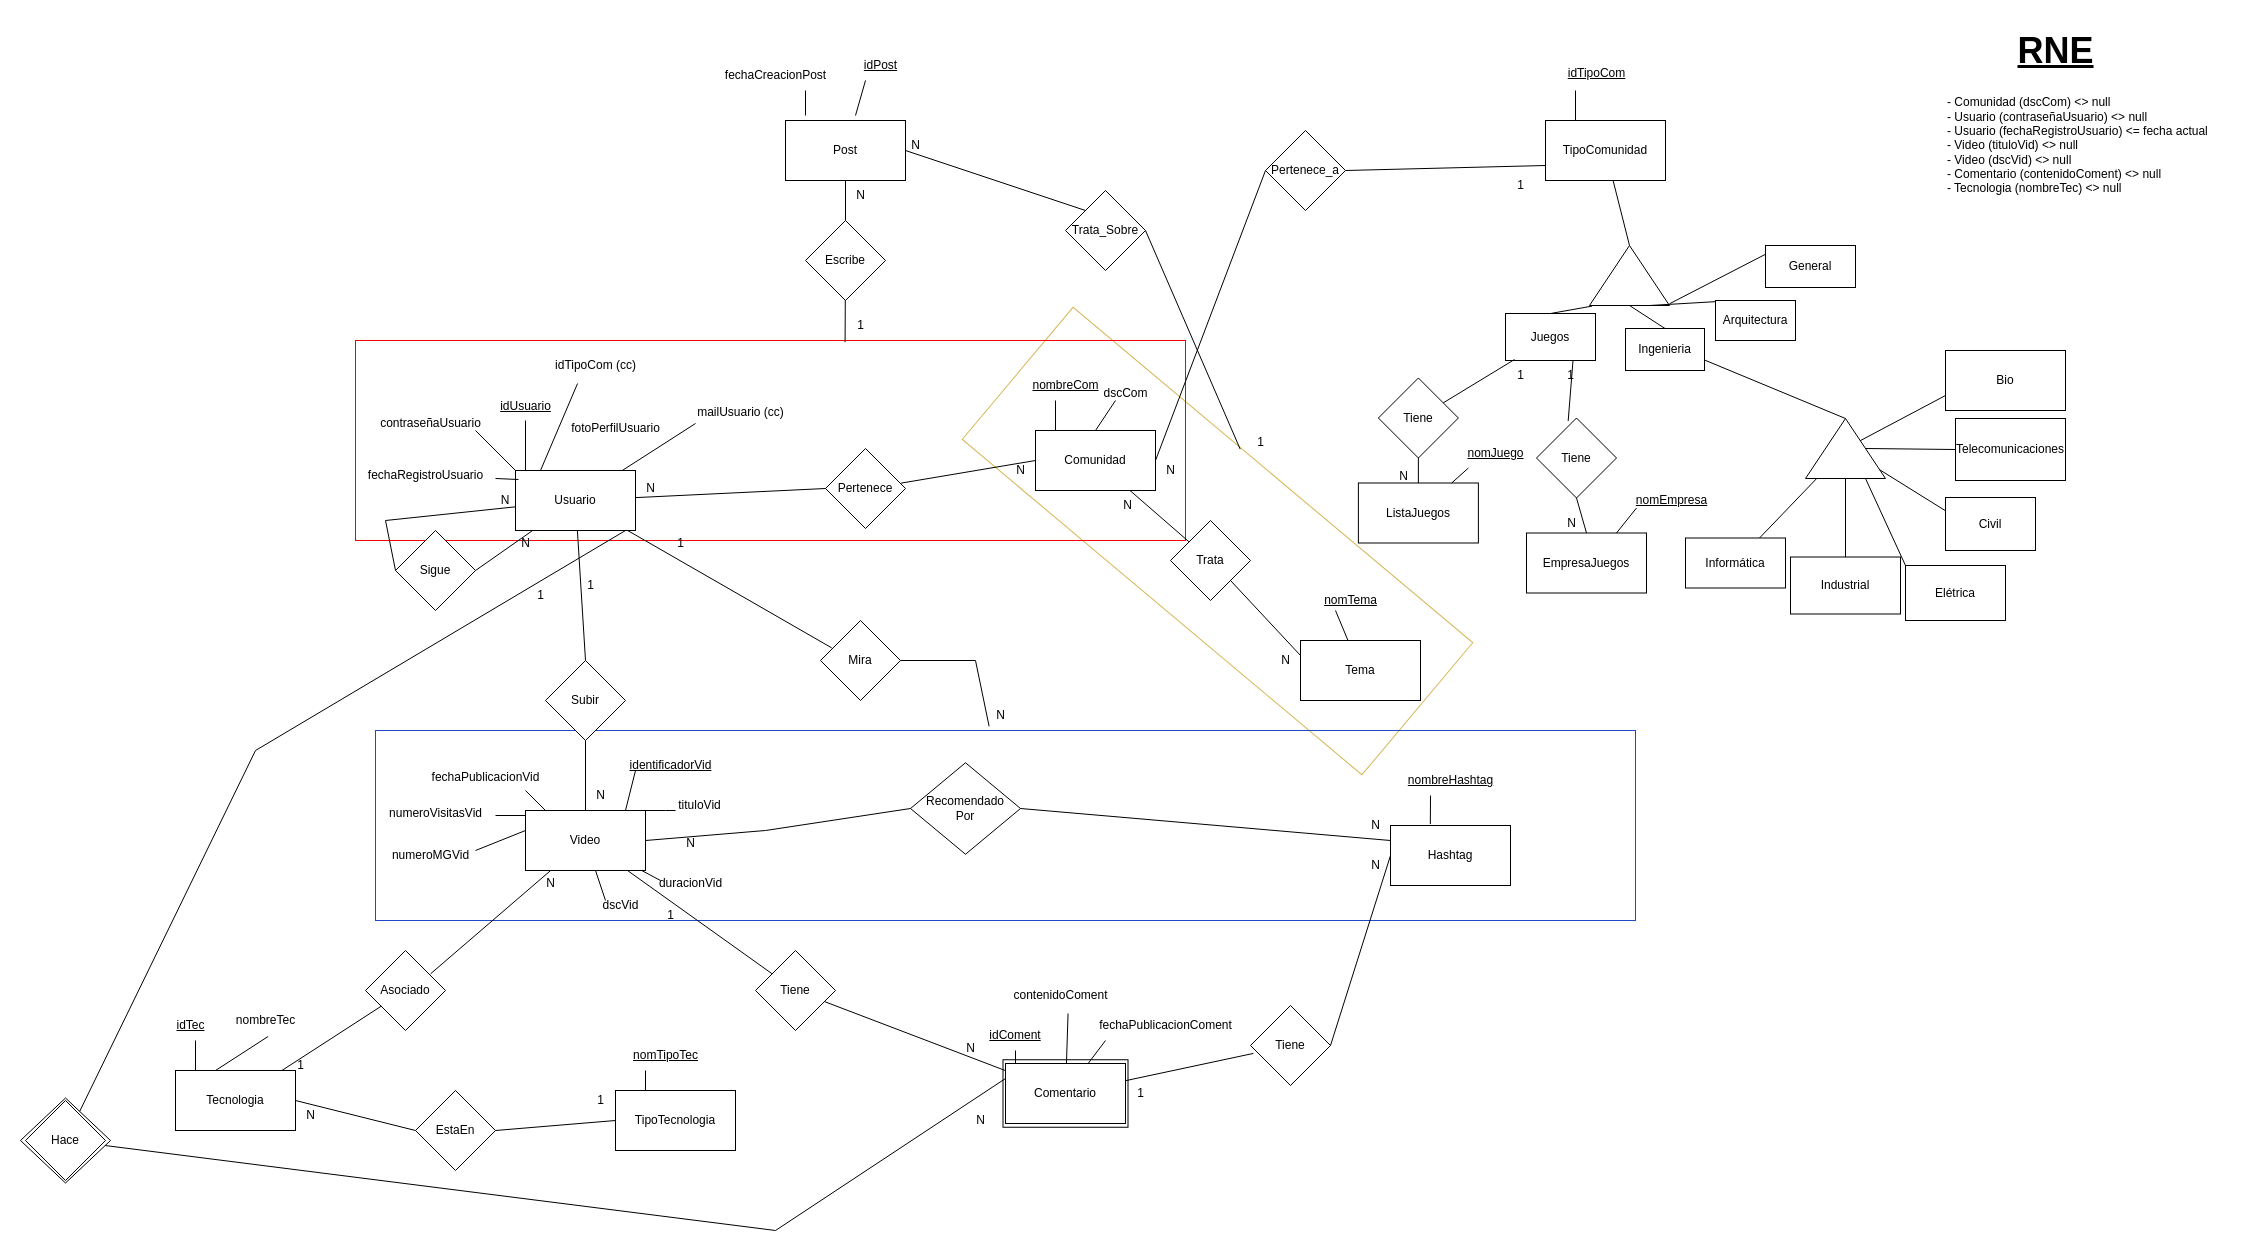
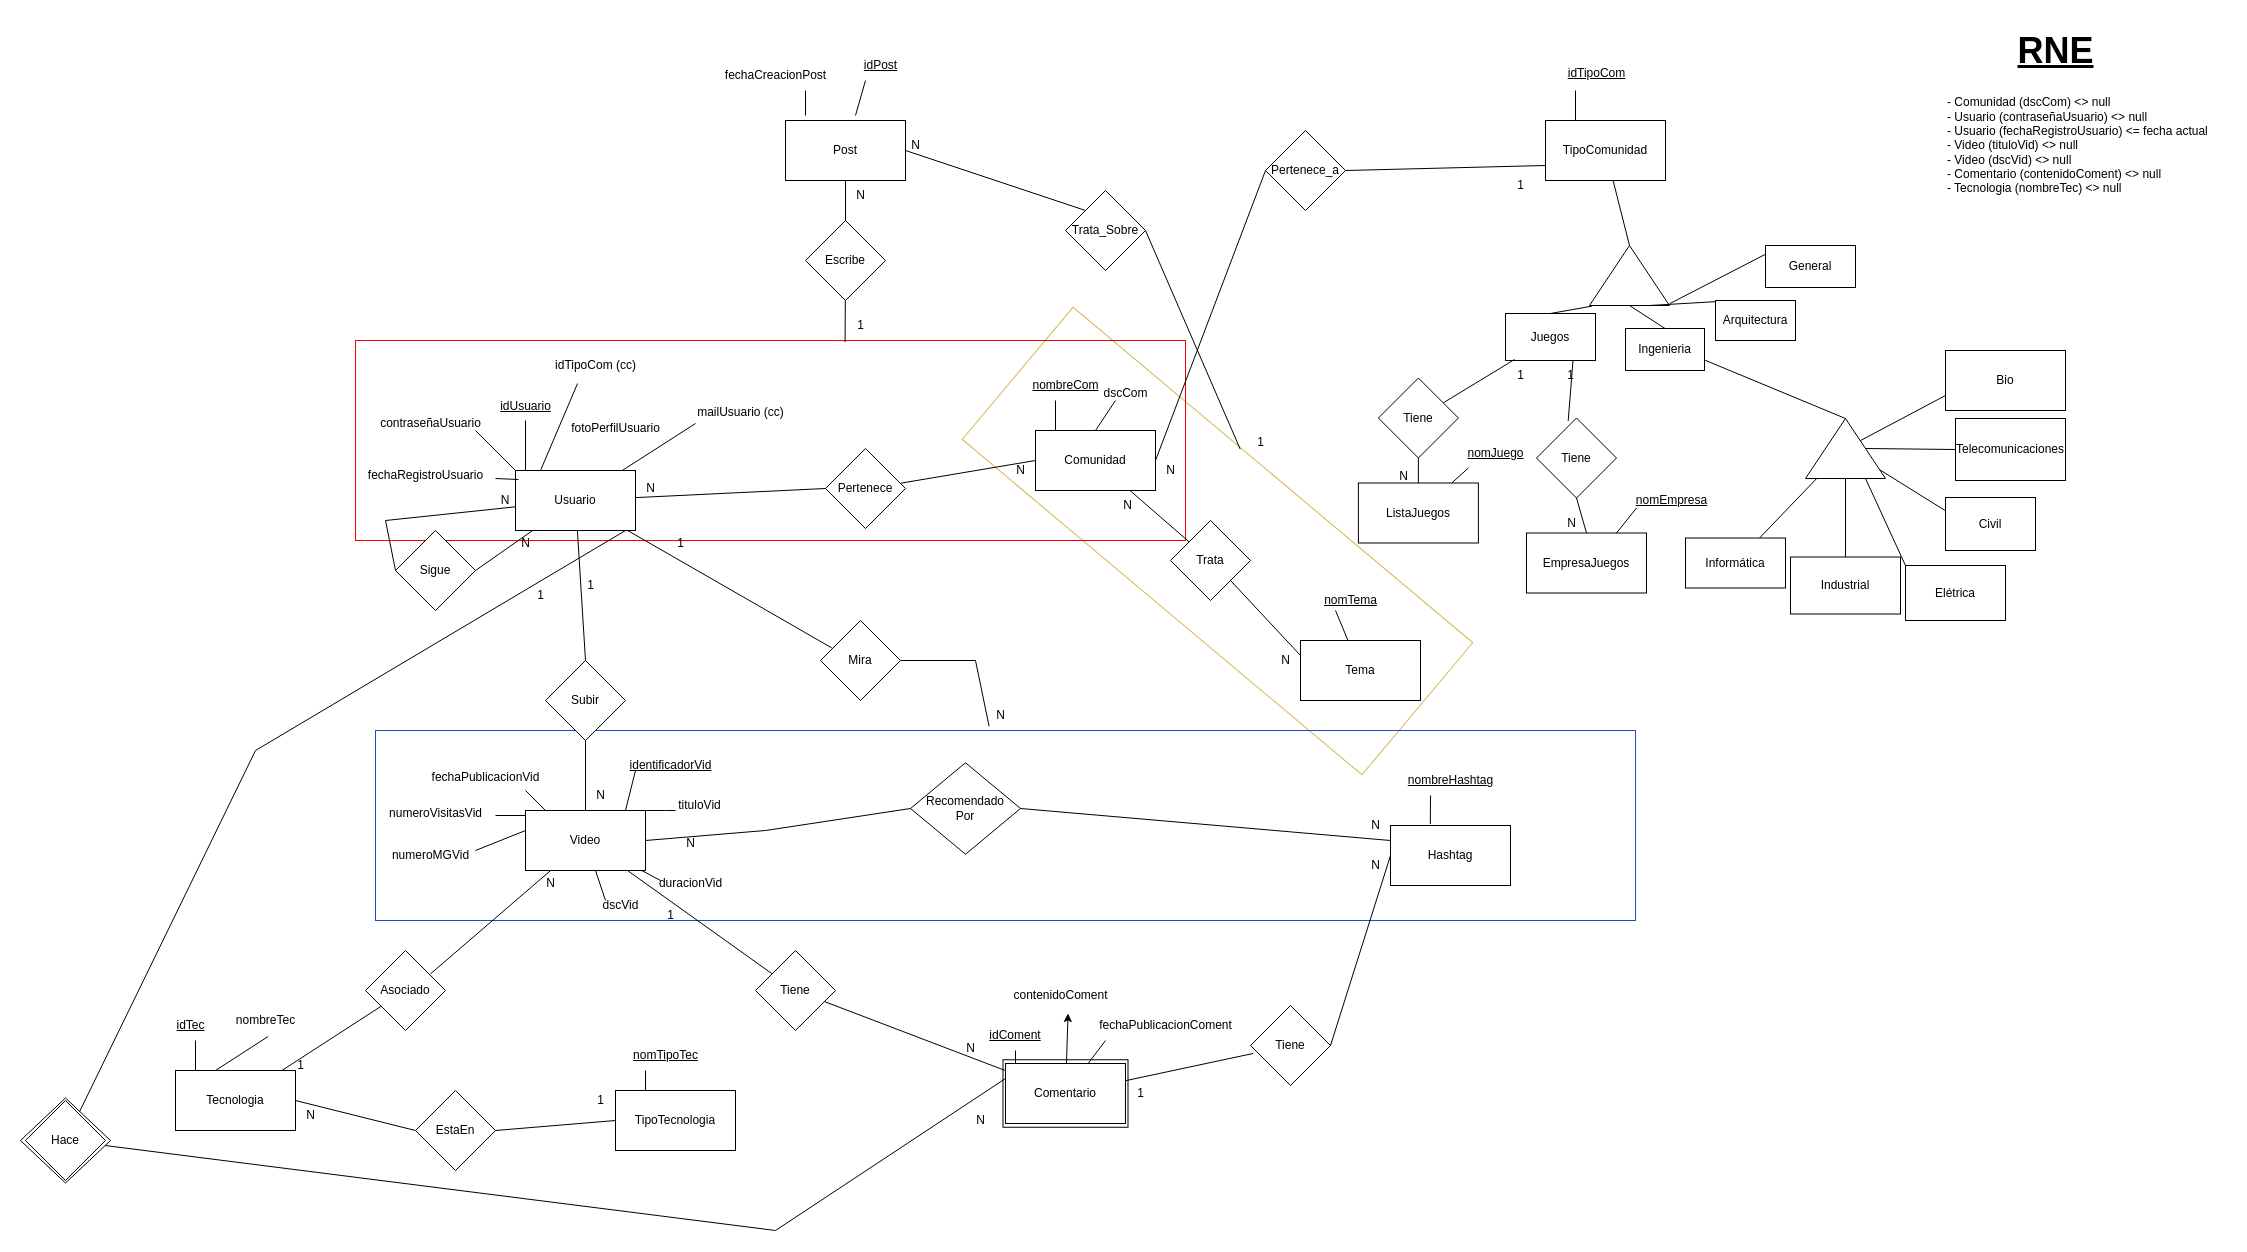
(1068, 1019) -> (1068, 1022)
